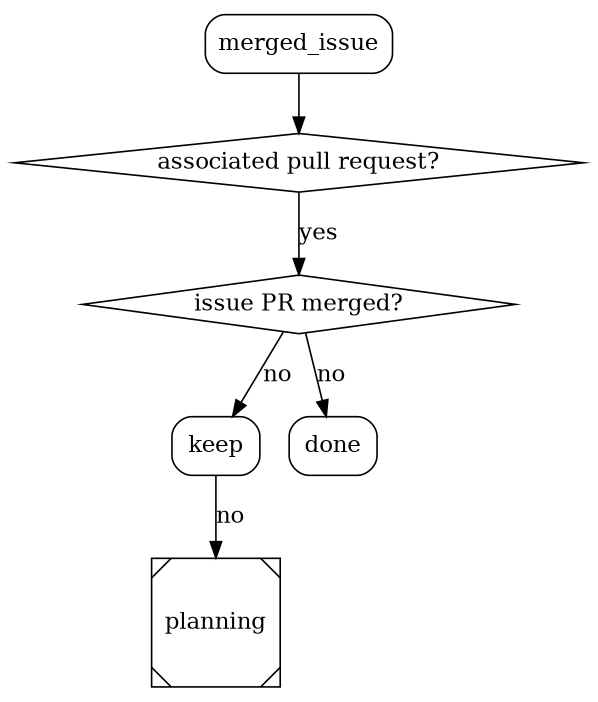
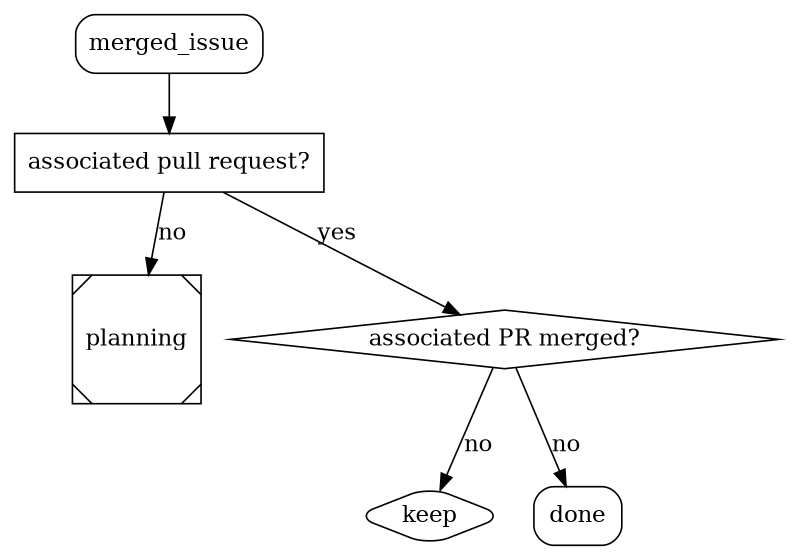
(299, 163) -> (169, 163)
(299, 304) -> (505, 339)
(216, 446) -> (430, 516)
(216, 508) -> (158, 225)
